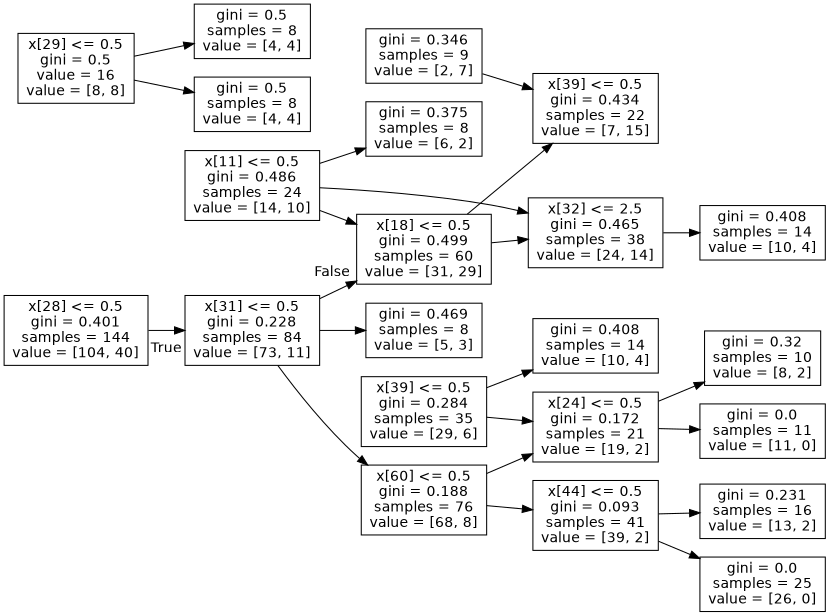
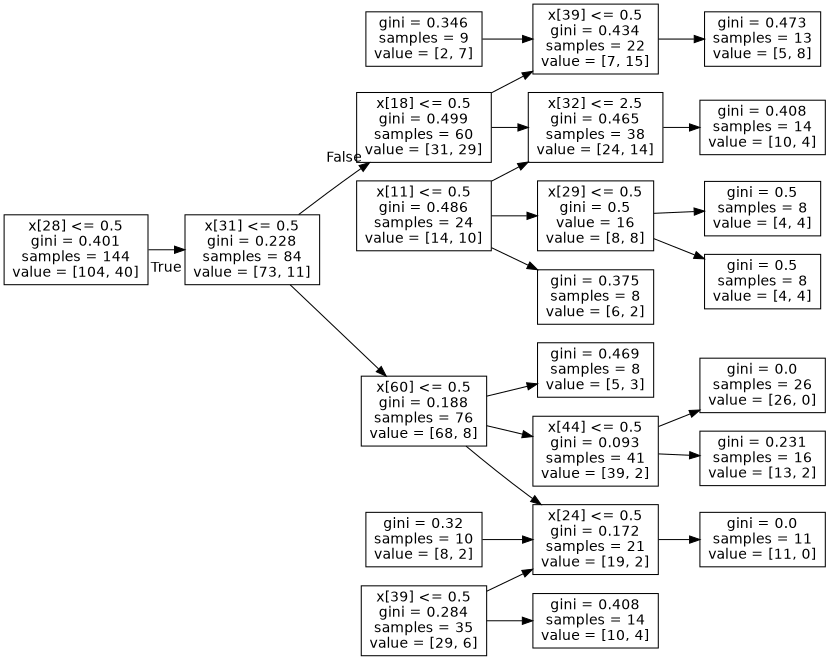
none -> (763, 39)
(333, 216) -> (509, 216)
(338, 330) -> (507, 391)
(677, 394) -> (502, 540)
(763, 584) -> (763, 385)
